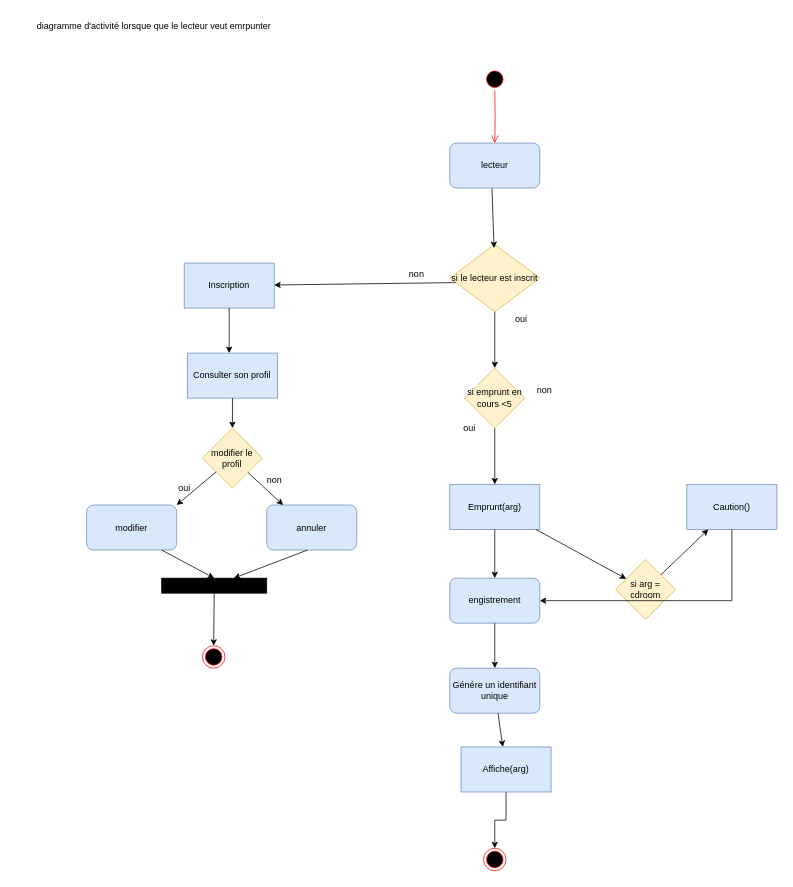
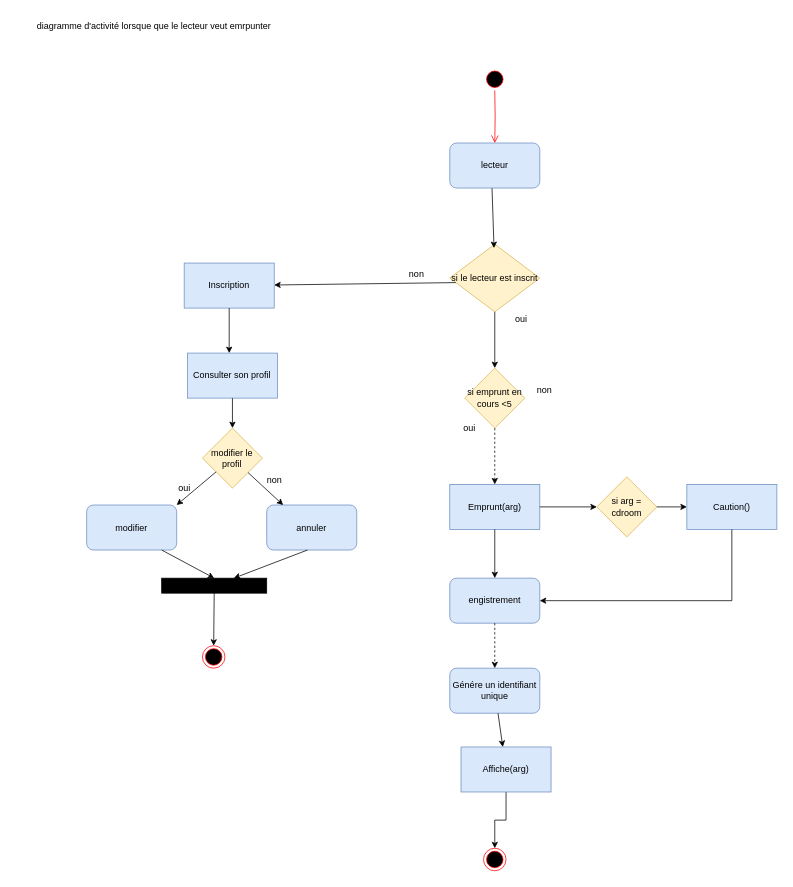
(495, 453) -> (495, 453)
(645, 589) -> (627, 507)
(495, 643) -> (495, 643)
